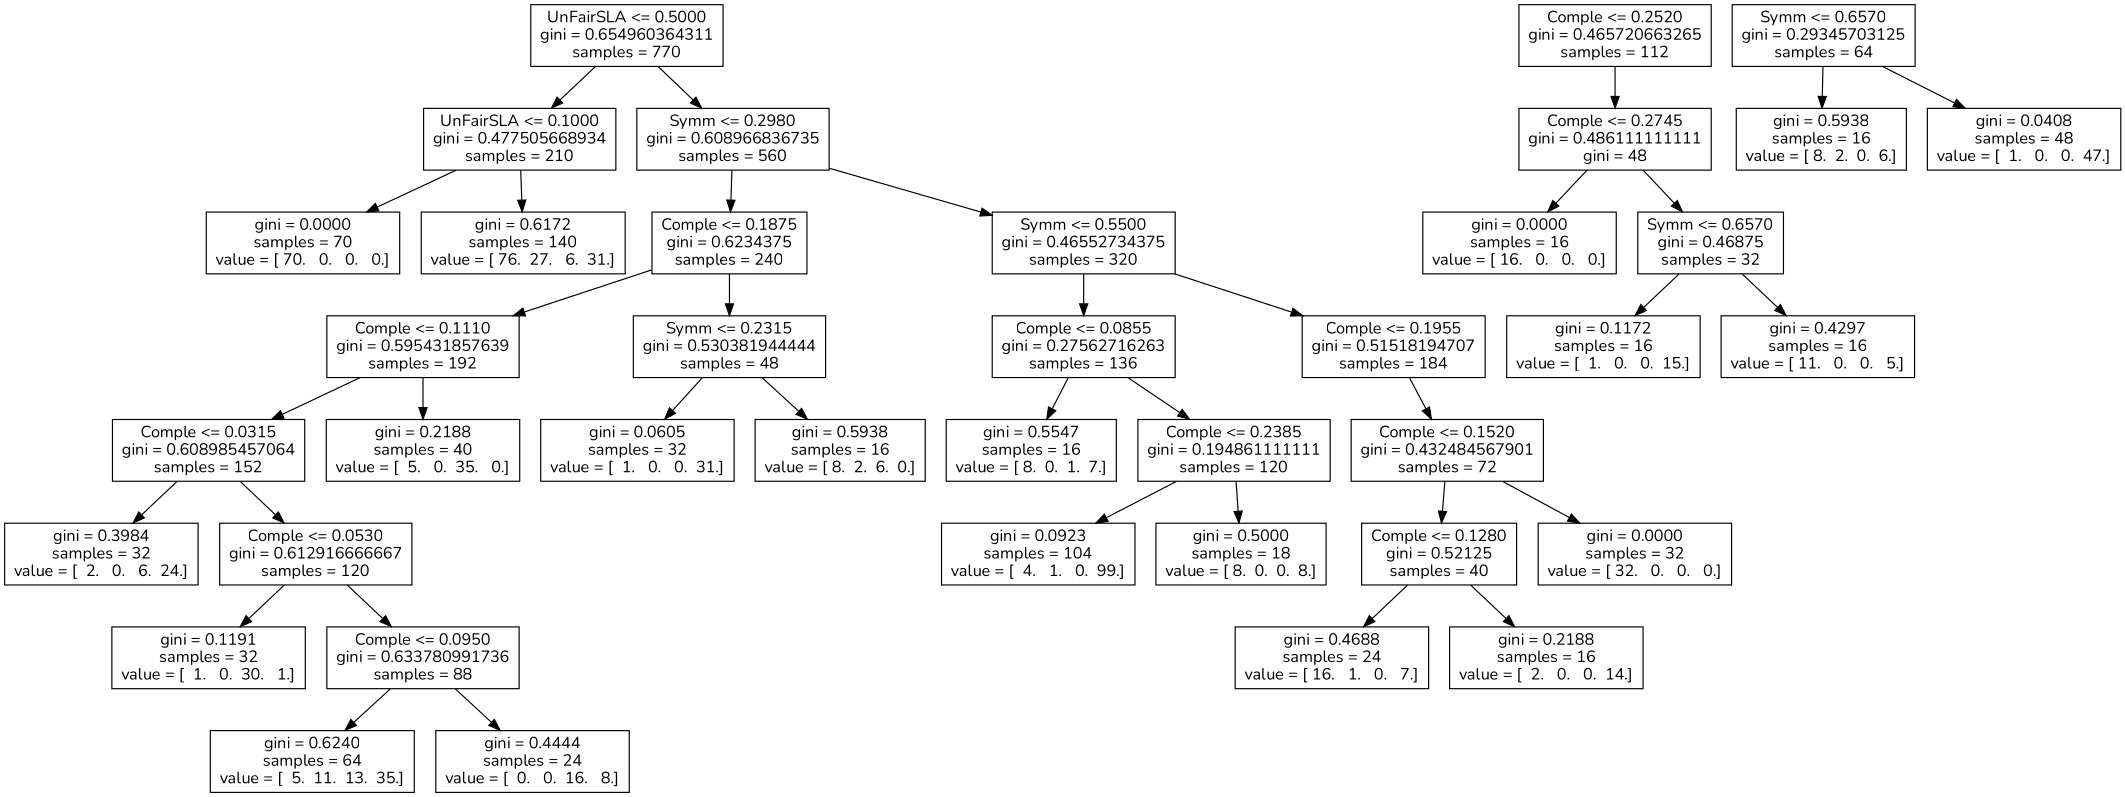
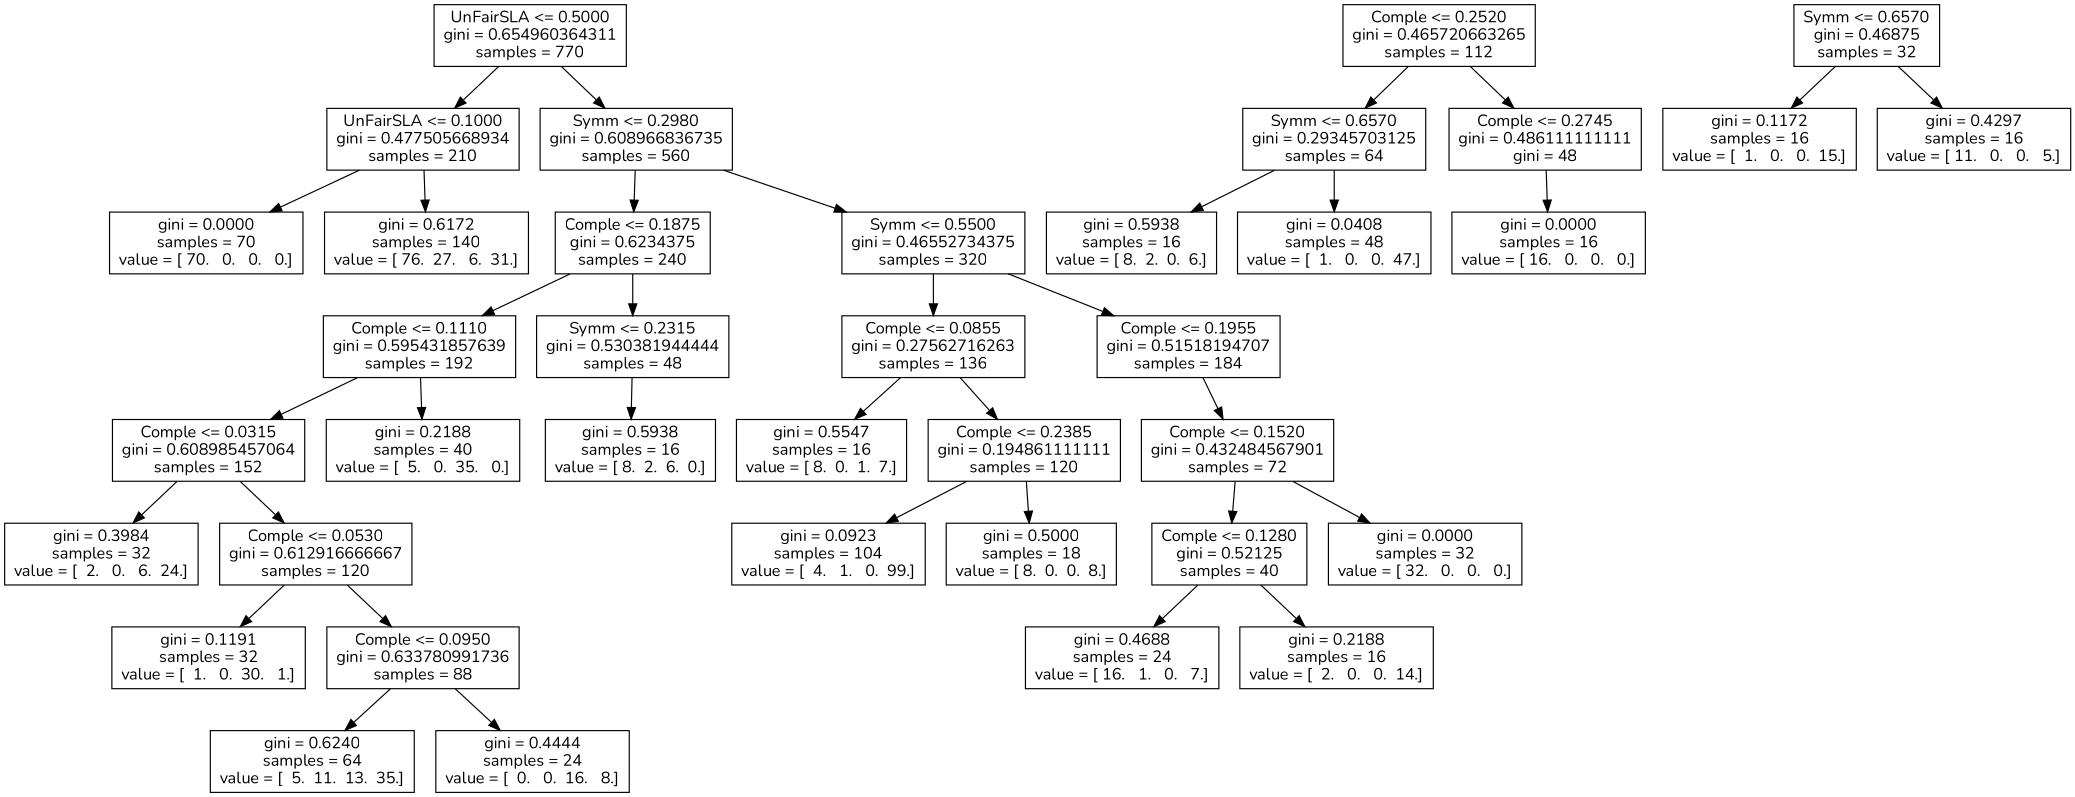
none -> (1391, 83)
(1659, 187) -> none
(637, 450) -> none
